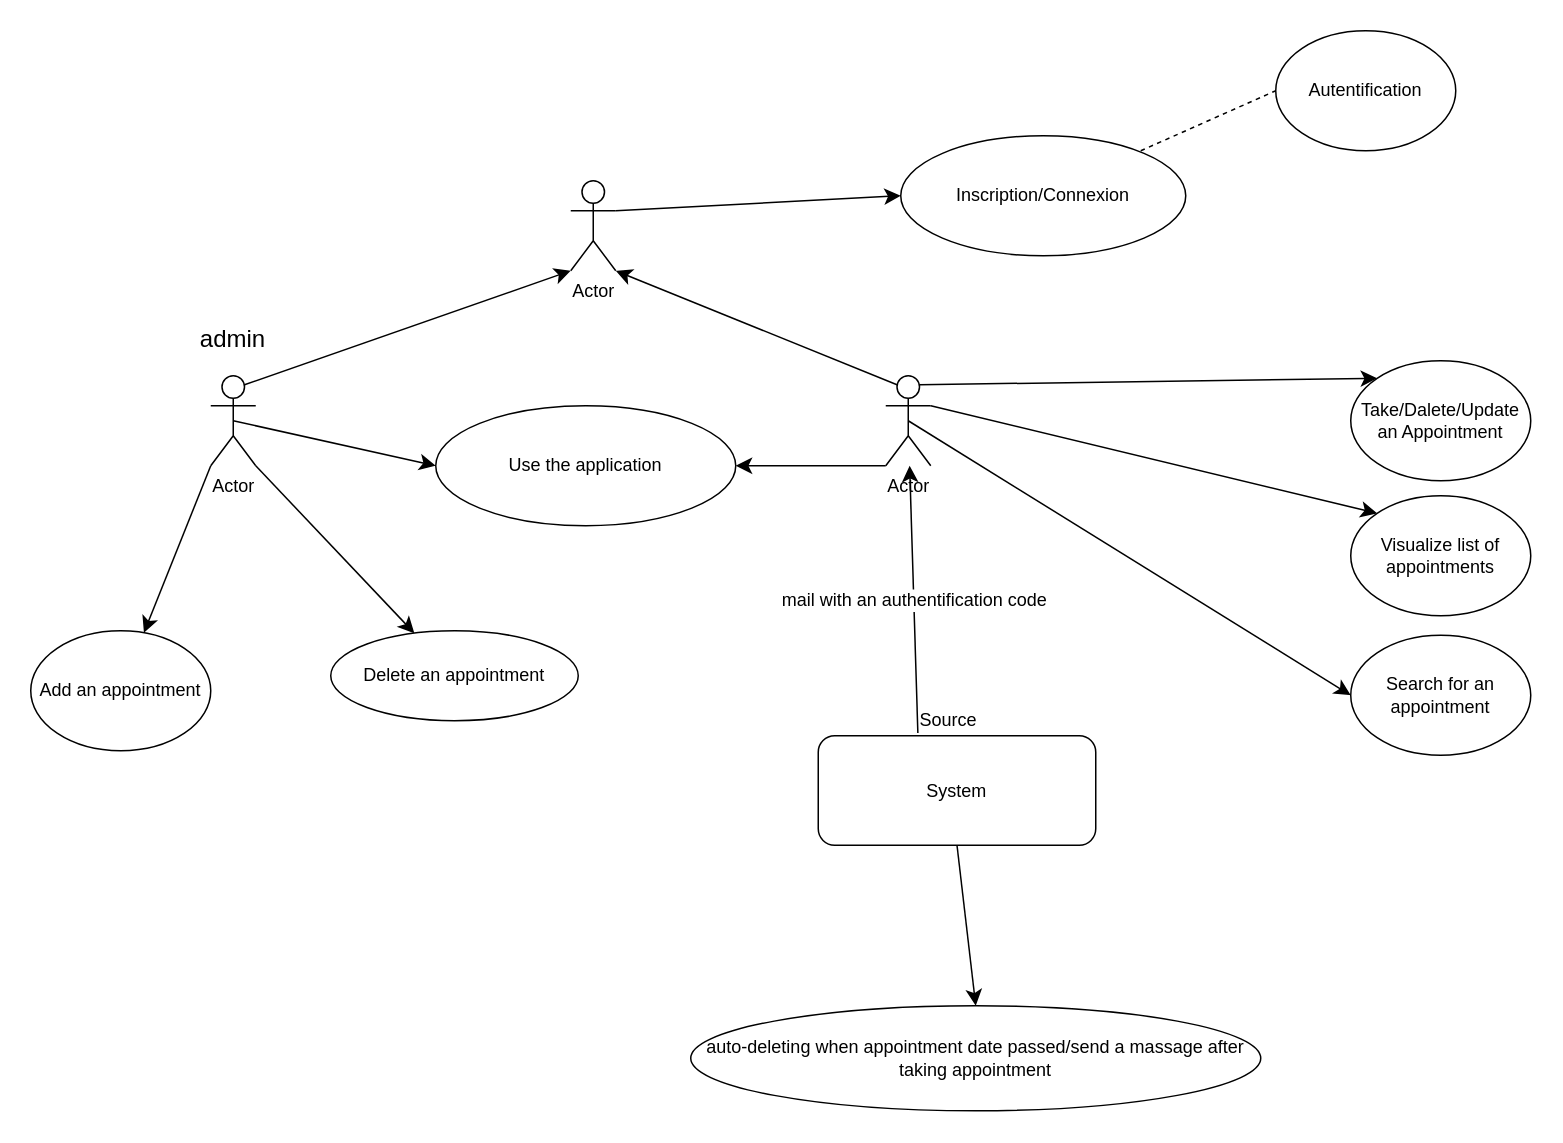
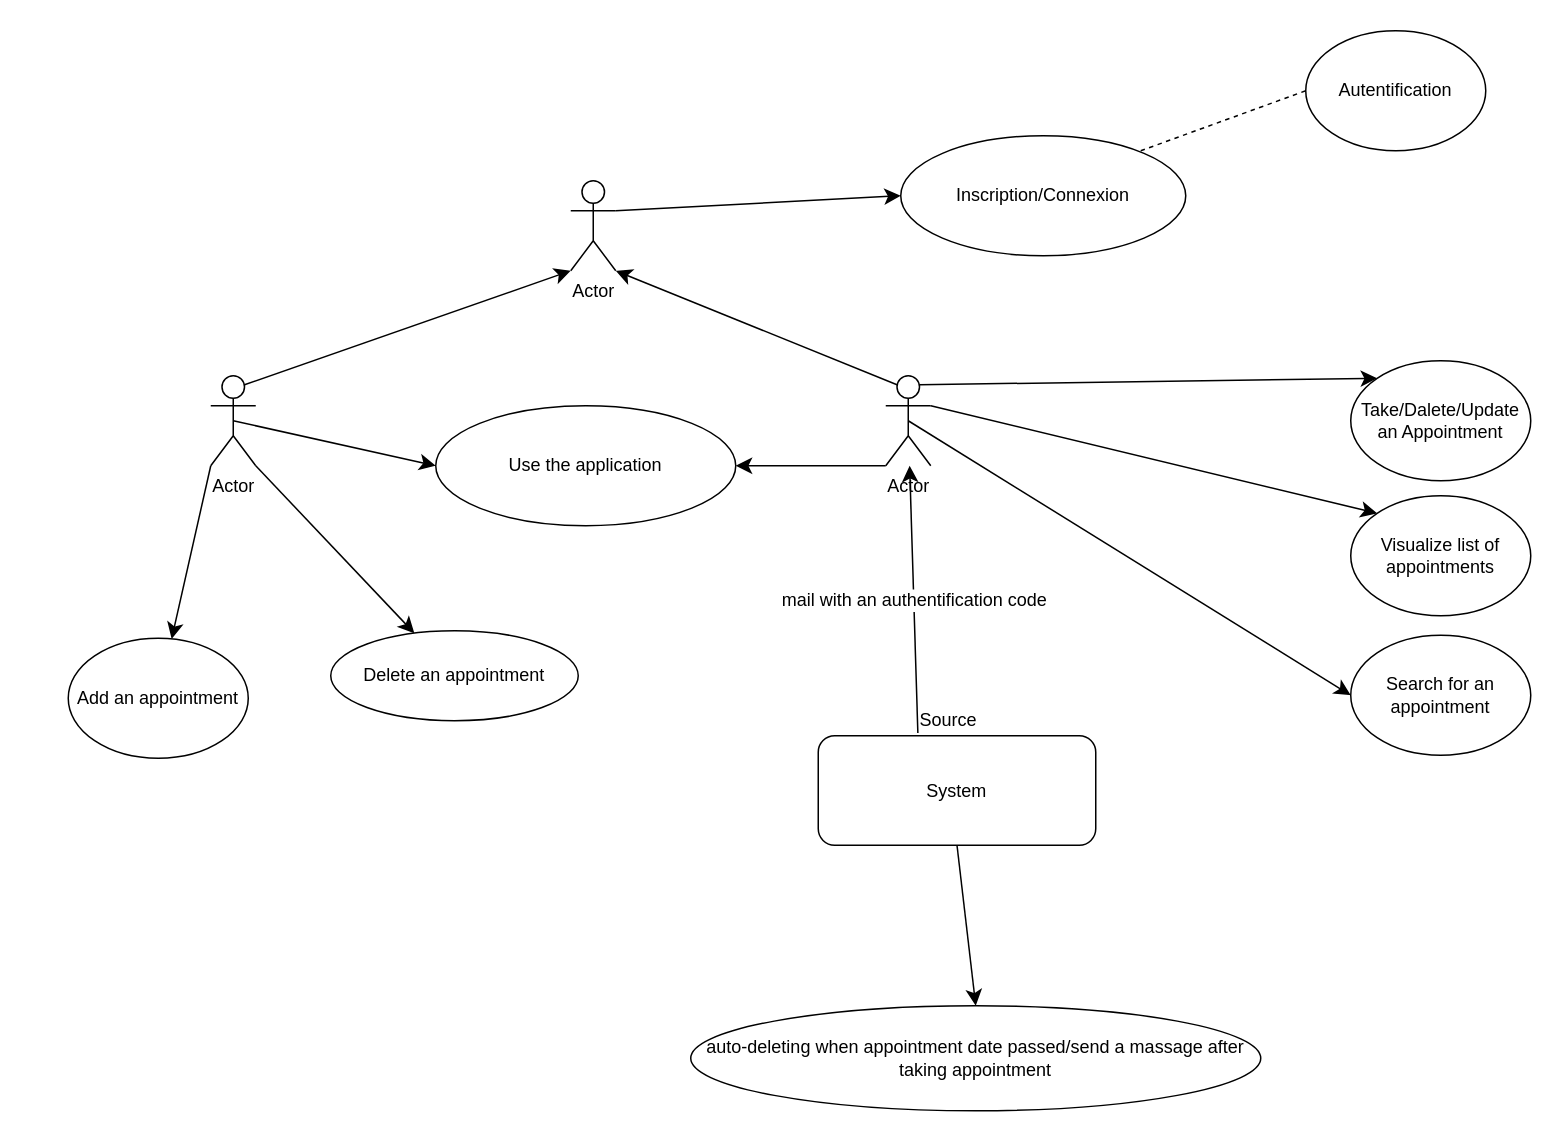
(1366, 91) -> (1396, 91)
(233, 338) -> none
(121, 691) -> (158, 698)
